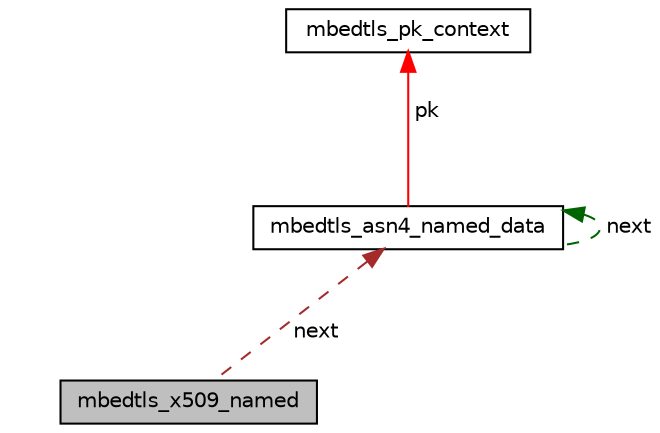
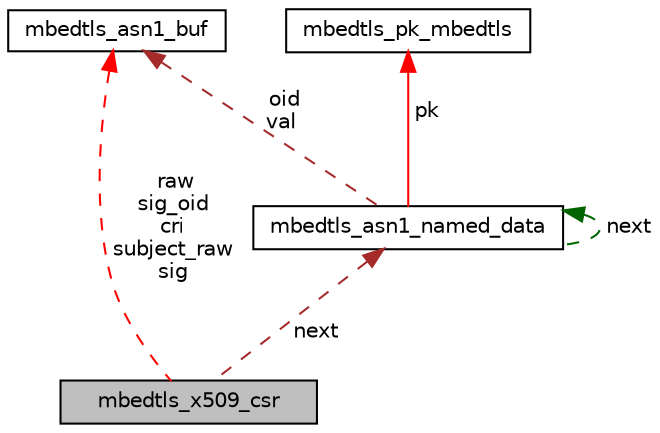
none -> (117, 31)
(408, 31) -> (408, 31)
(408, 228) -> (408, 228)
(189, 402) -> (189, 402)
